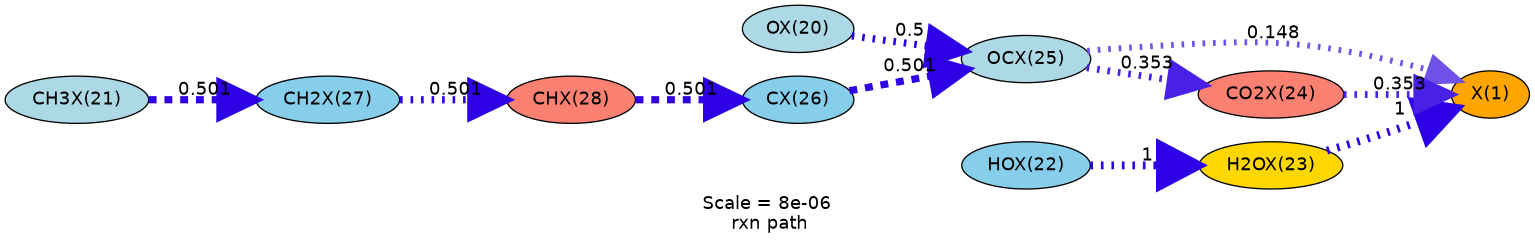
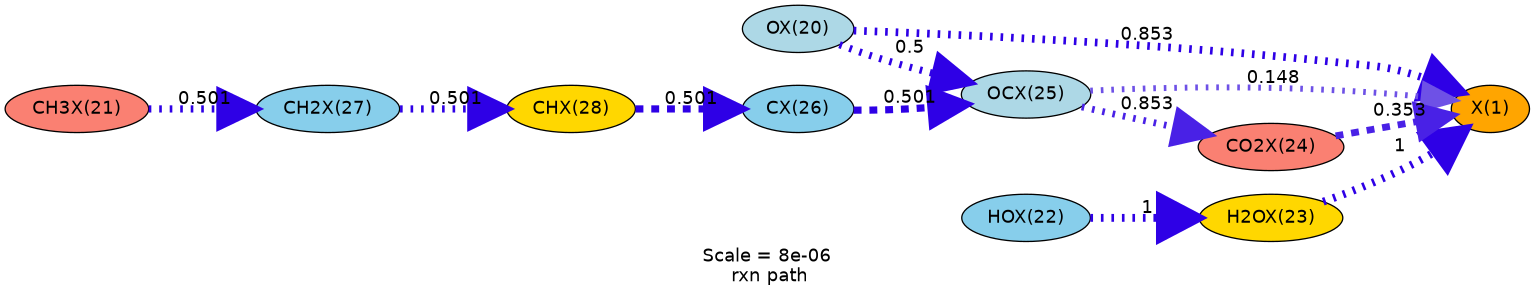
none -> (1141, 45)
(1145, 64) -> (1145, 104)
(1380, 94) -> (1377, 129)
(77, 100) -> (77, 109)
(184, 100) -> (184, 109)
(571, 100) -> (571, 109)
